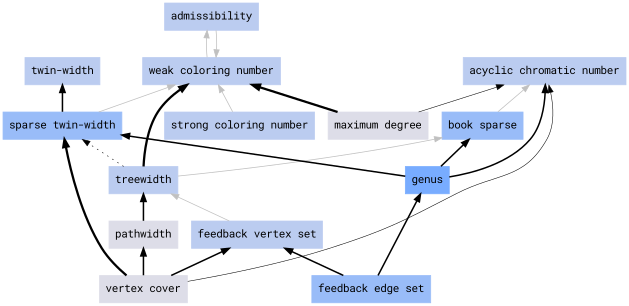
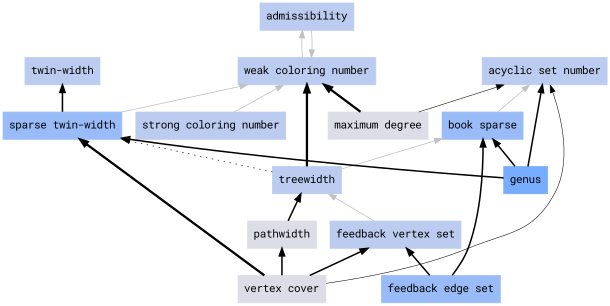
(545, 71) -> (545, 71)
(397, 238) -> (477, 214)
